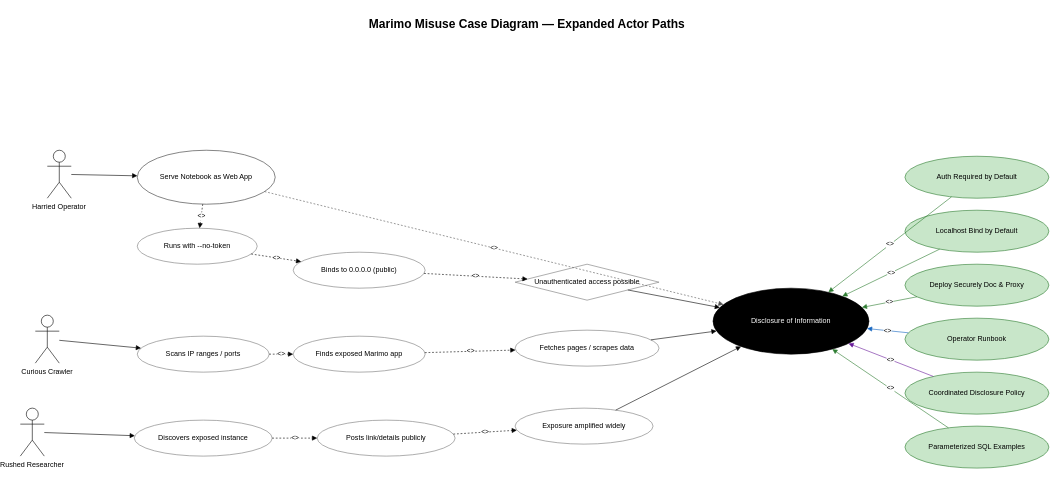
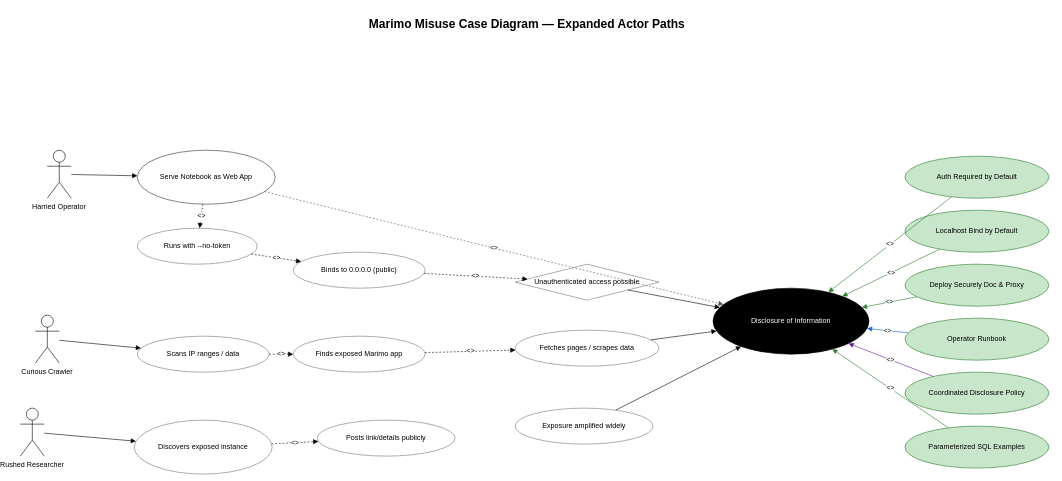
(203, 354) -> (203, 354)
(488, 432) -> none
(203, 438) -> (203, 447)
